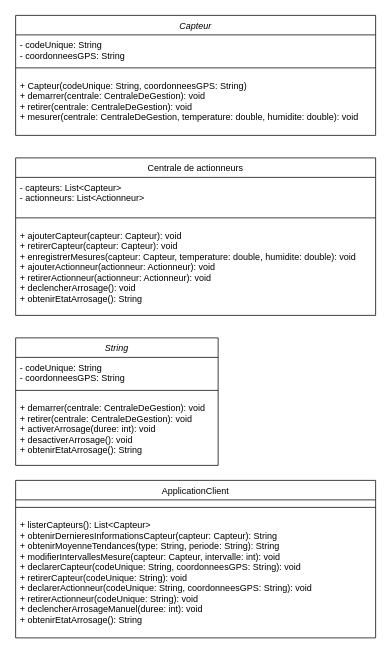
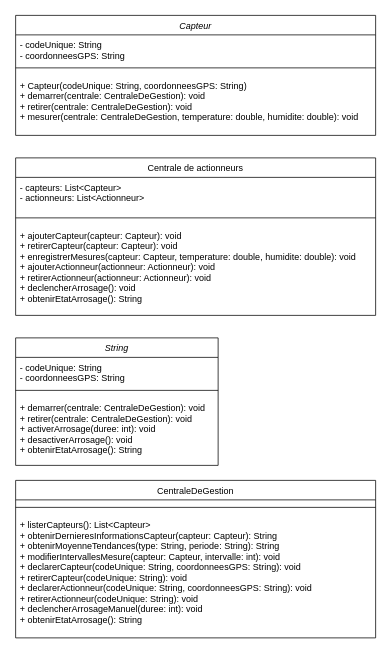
(195, 491) -> (195, 491)
